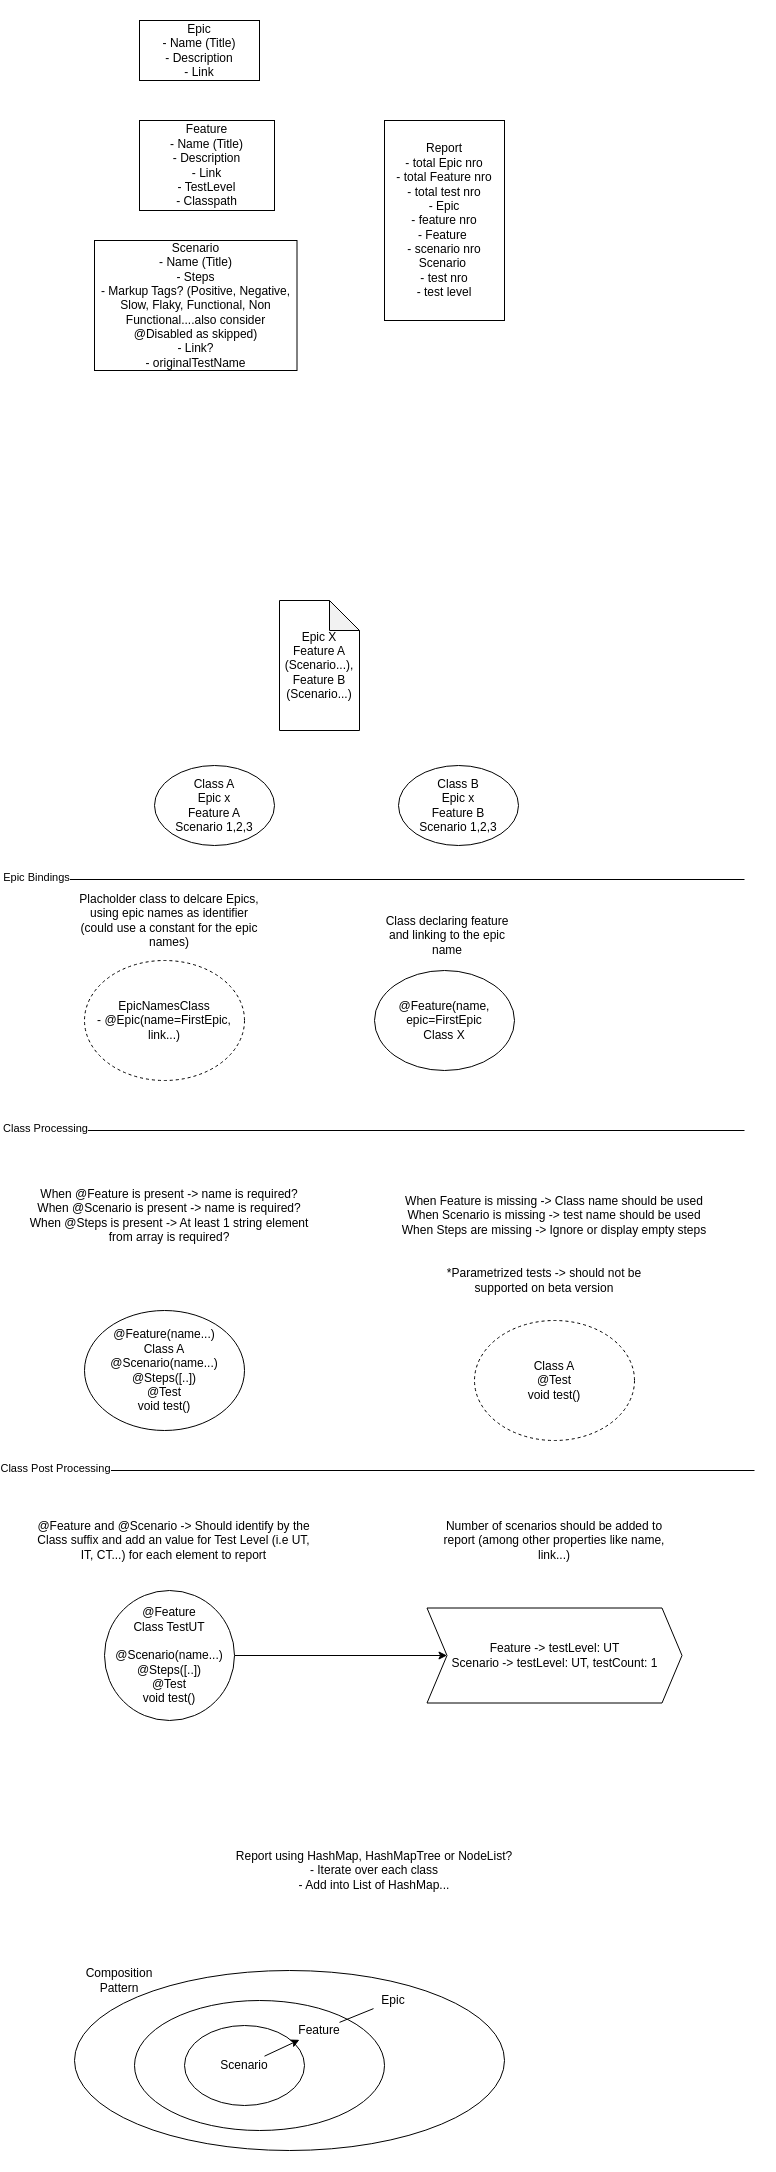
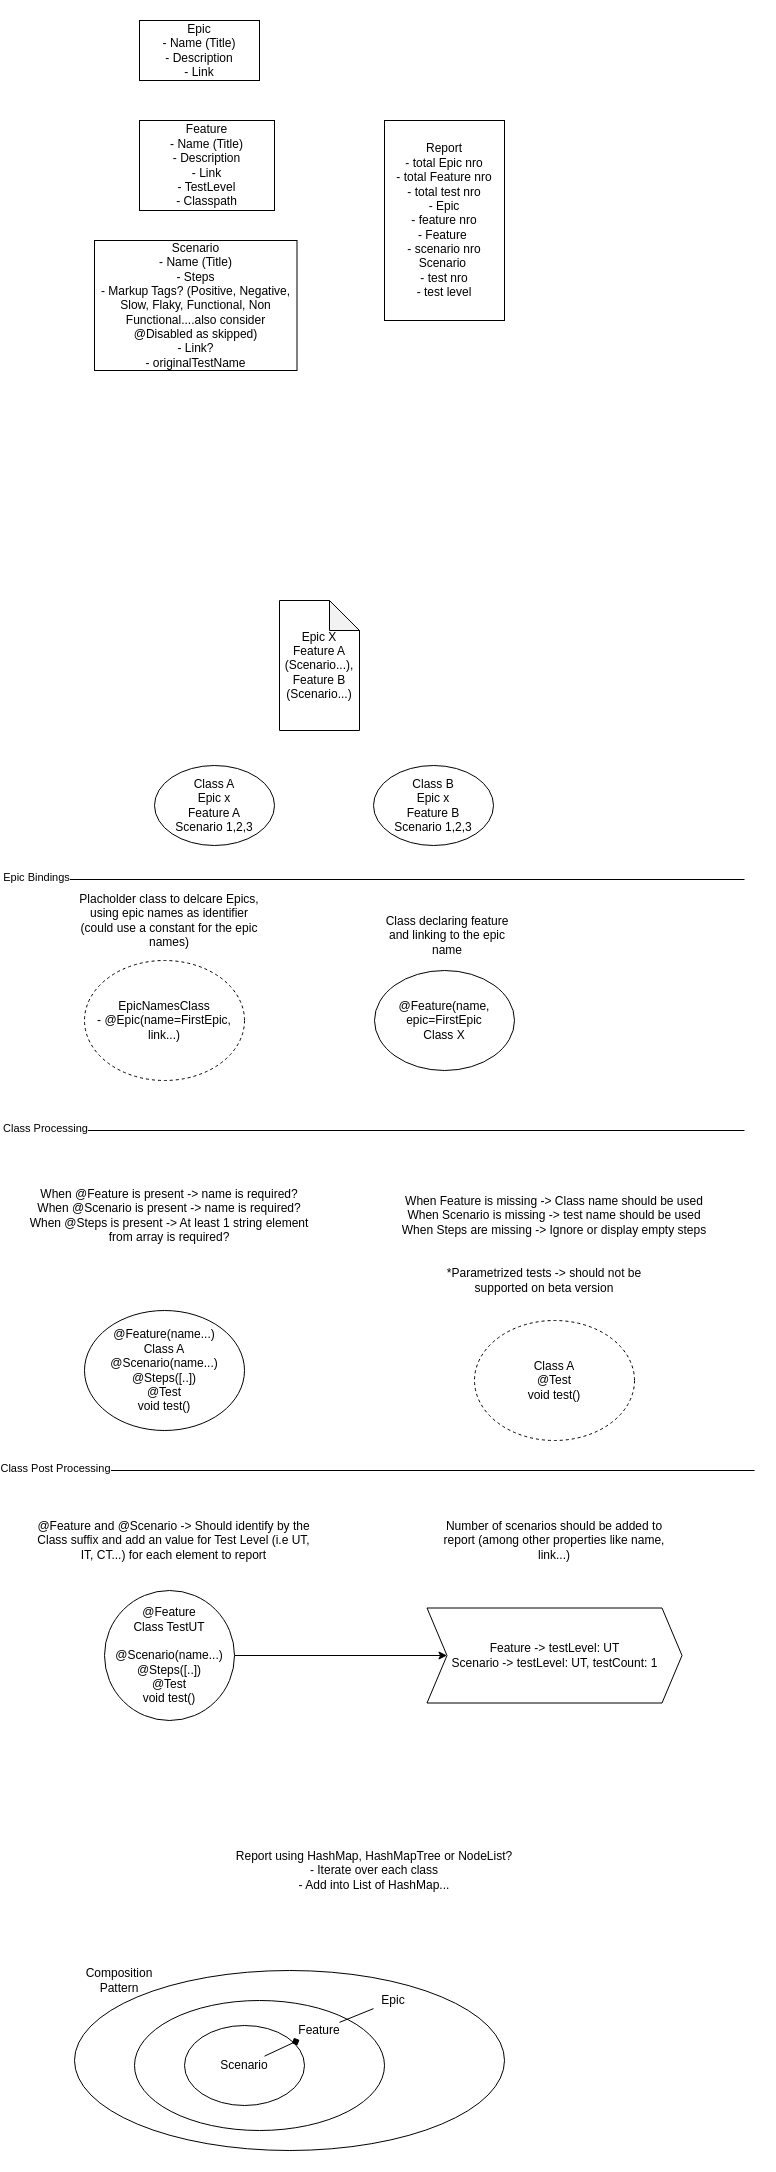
(459, 806) -> (434, 806)
(292, 2043) -> (292, 2044)
